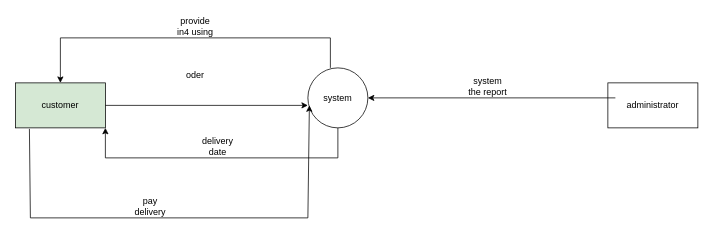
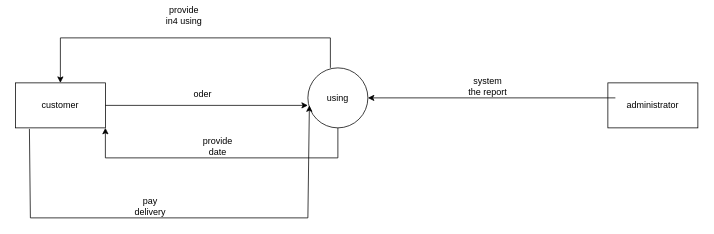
(195, 27) -> (184, 15)
(195, 75) -> (203, 94)
(338, 98) -> (338, 98)
(60, 105) -> (60, 105)
(218, 147) -> (218, 147)
